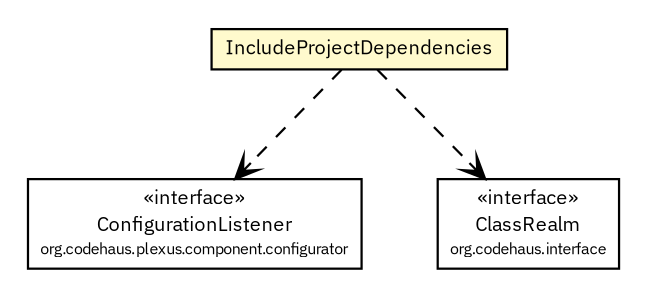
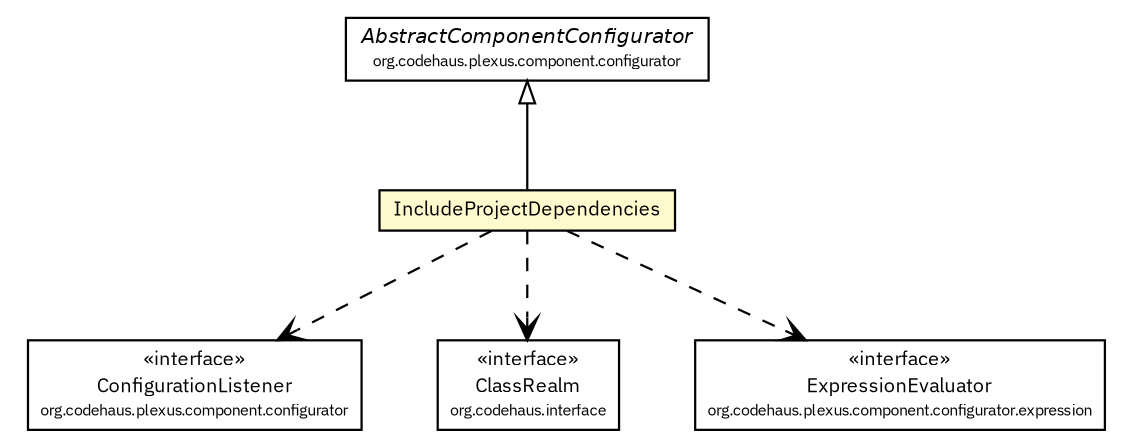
none -> (527, 49)
none -> (899, 385)
